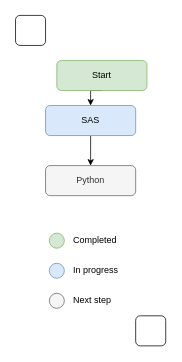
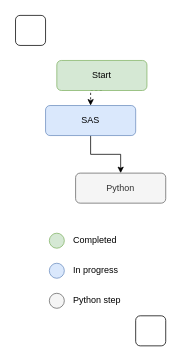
(90, 92) -> (90, 92)
(90, 180) -> (120, 188)
(95, 300) -> (100, 300)
